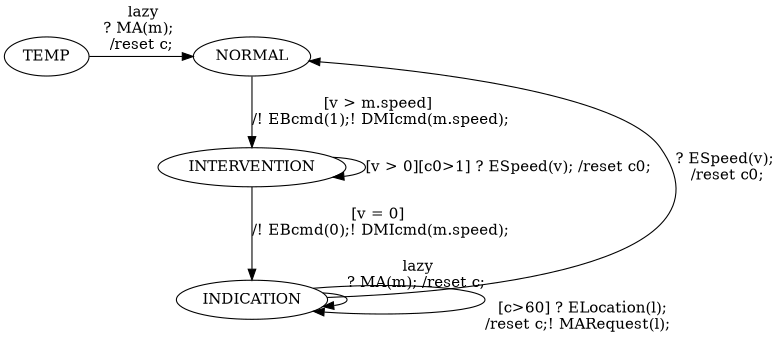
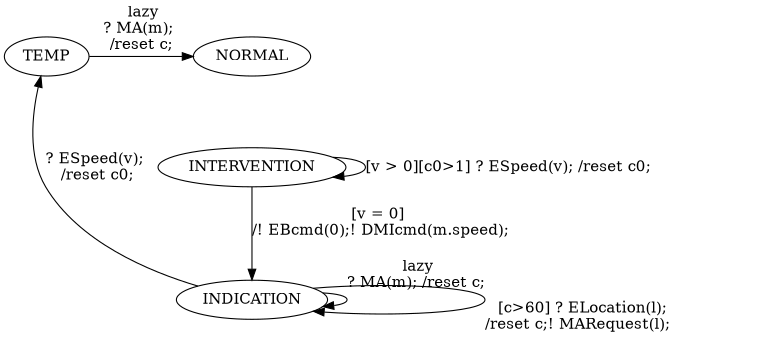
(252, 106) -> none
(673, 182) -> (72, 219)
